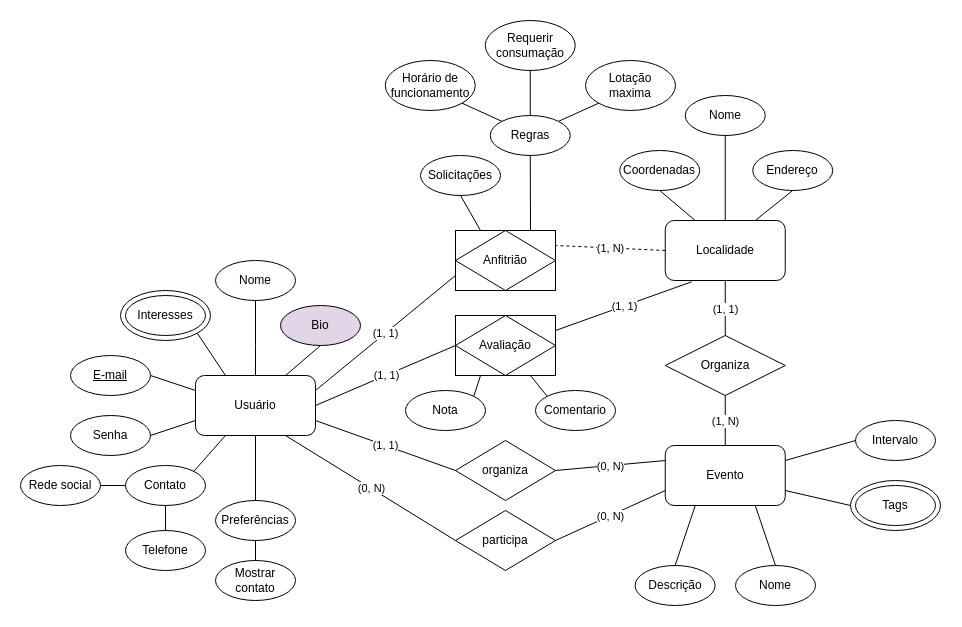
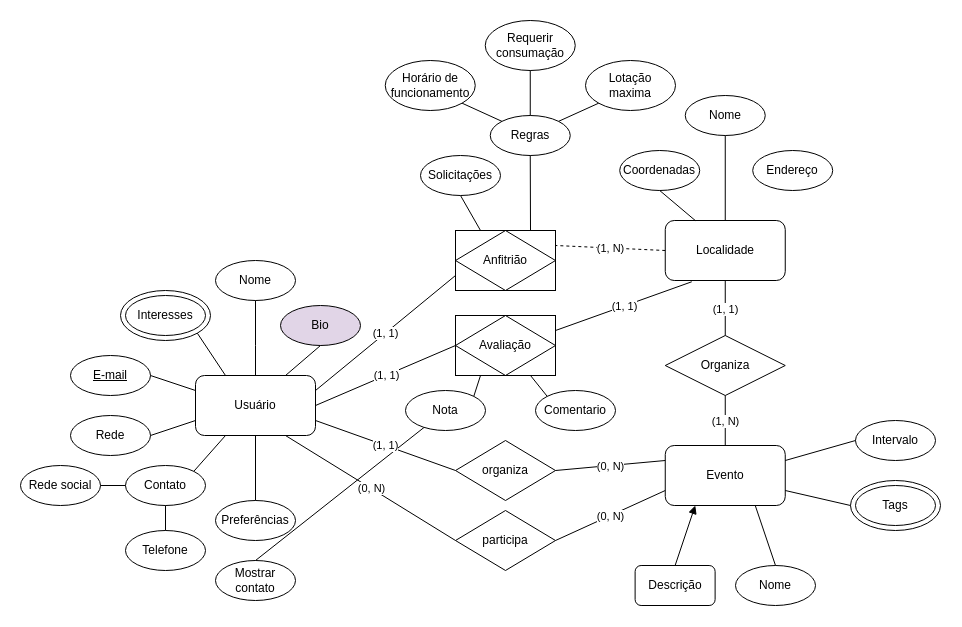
(774, 205) -> none
(111, 436) -> (111, 436)
(694, 510) -> (692, 514)
(256, 551) -> (340, 494)
(675, 586) -> (675, 586)
